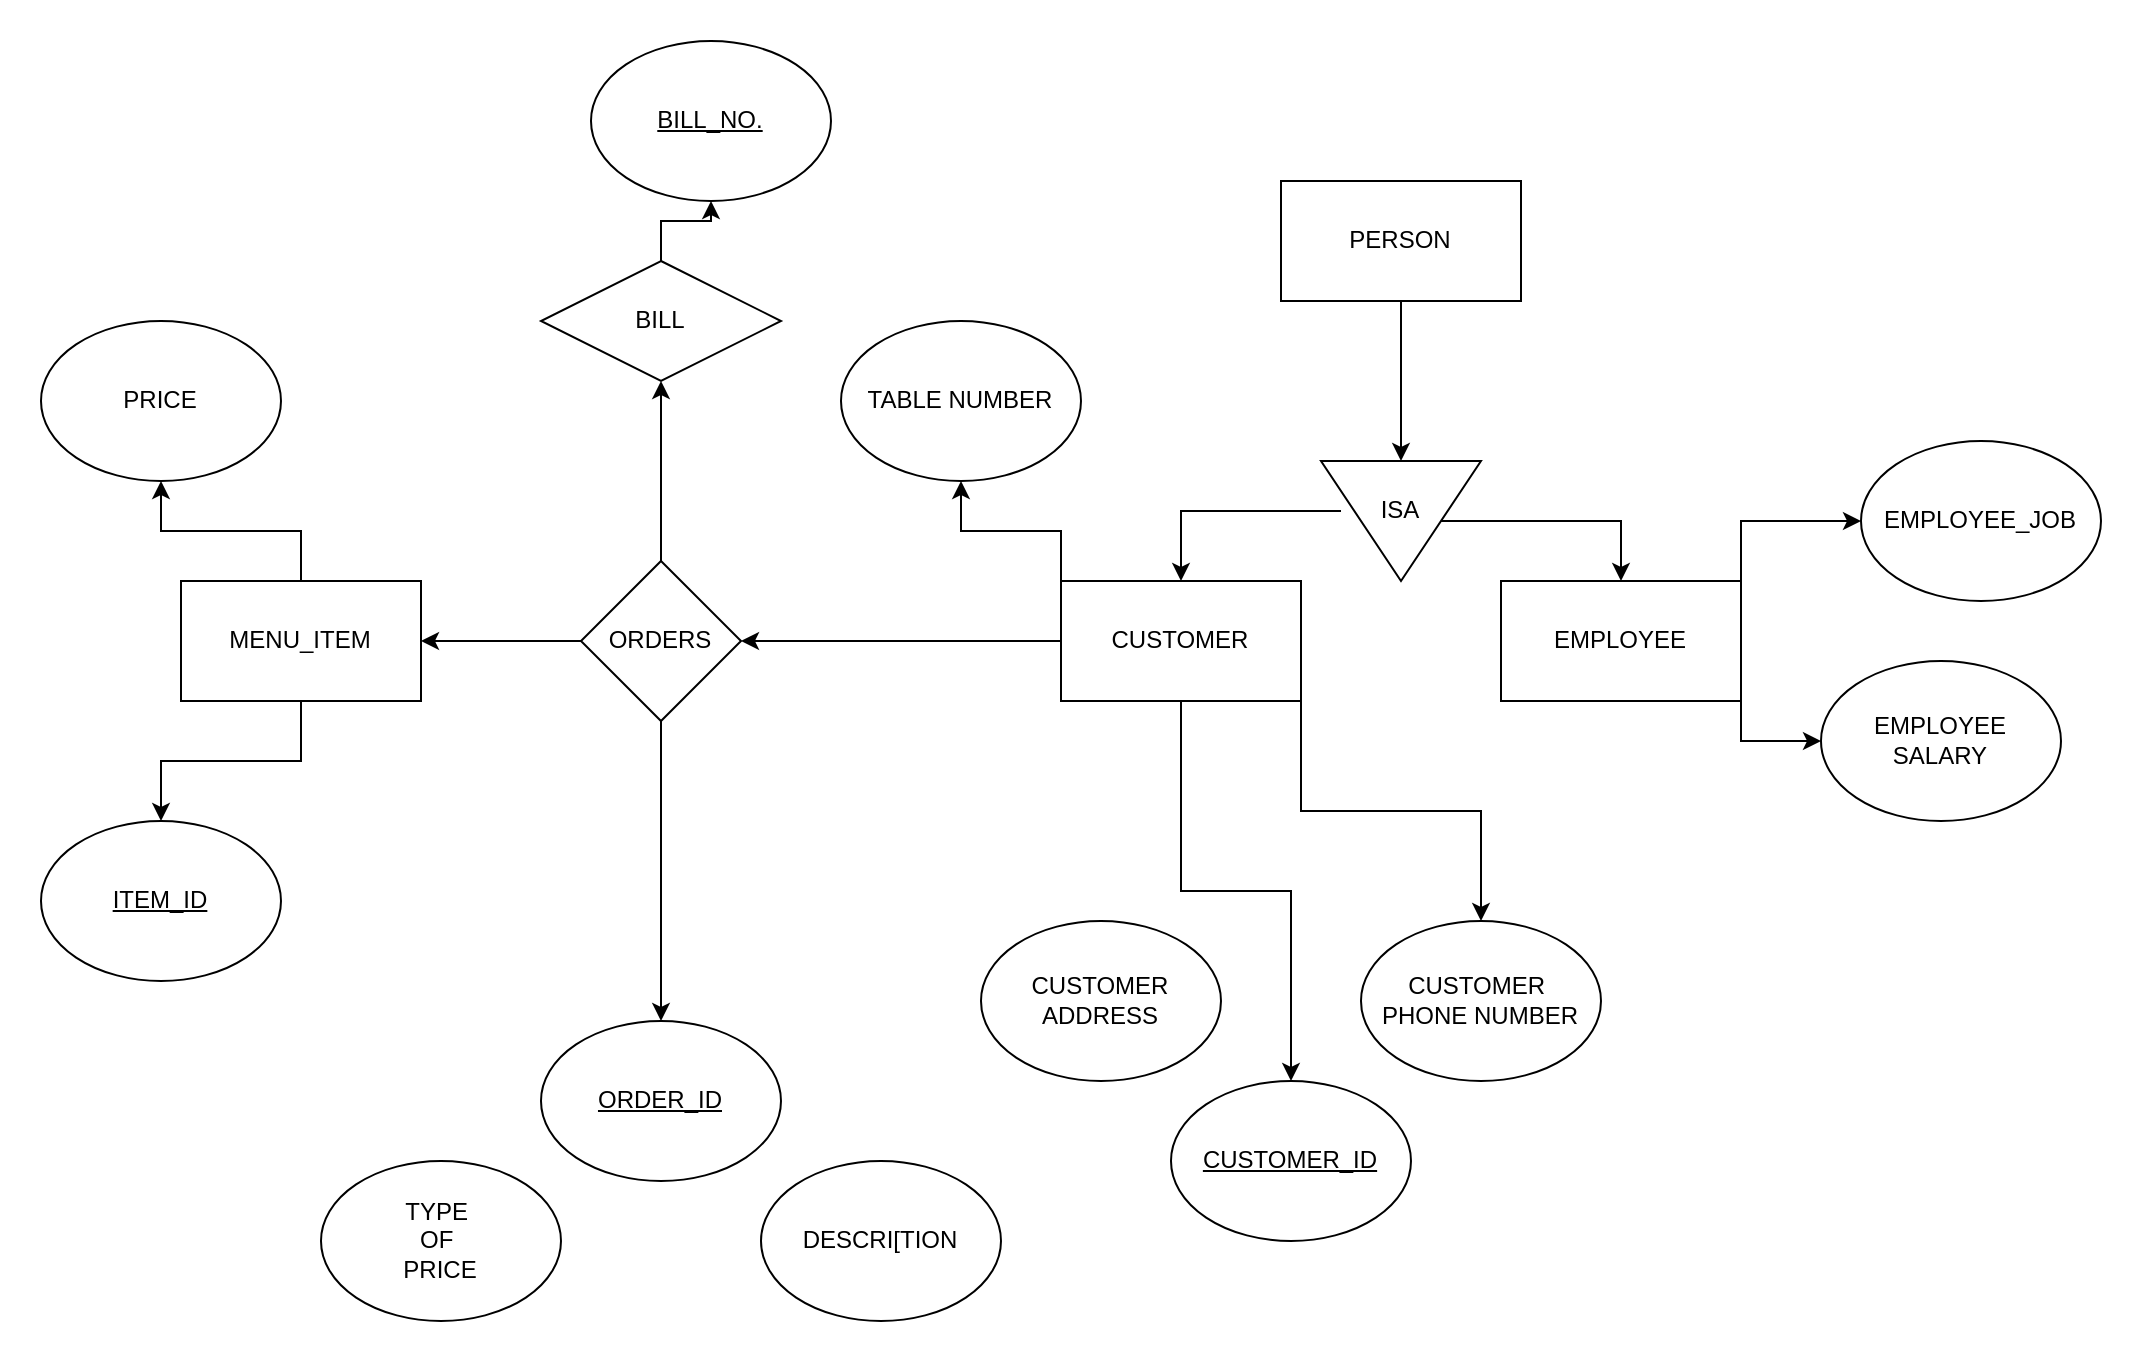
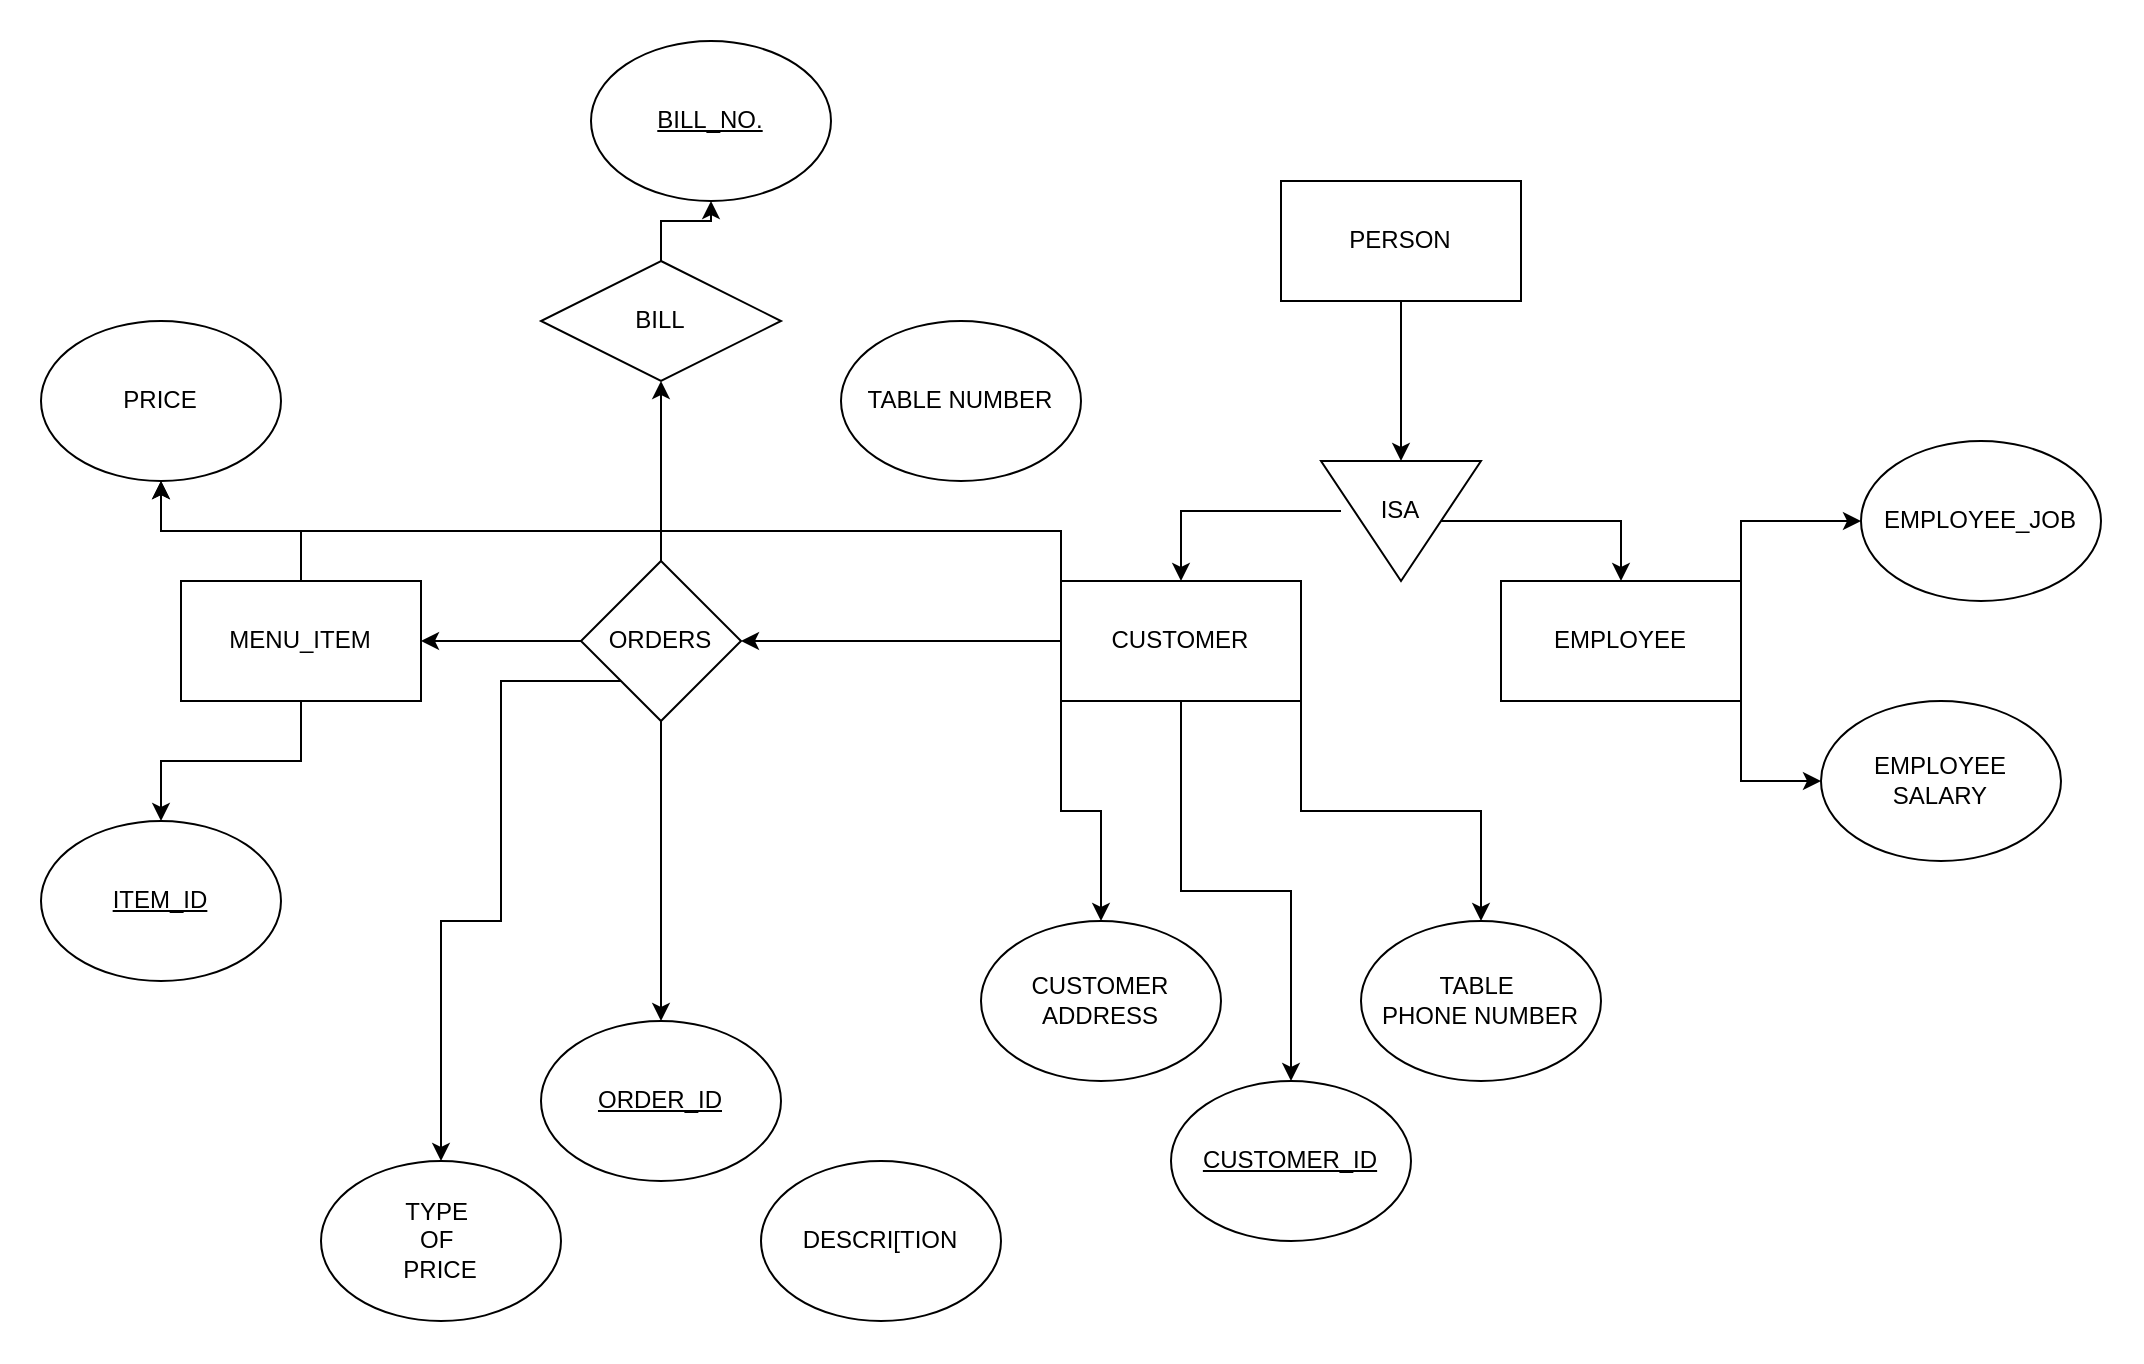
(961, 514) -> (634, 531)
(1941, 741) -> (1941, 781)
none -> (1074, 811)
none -> (501, 884)
(1481, 1001) -> (1481, 1001)
